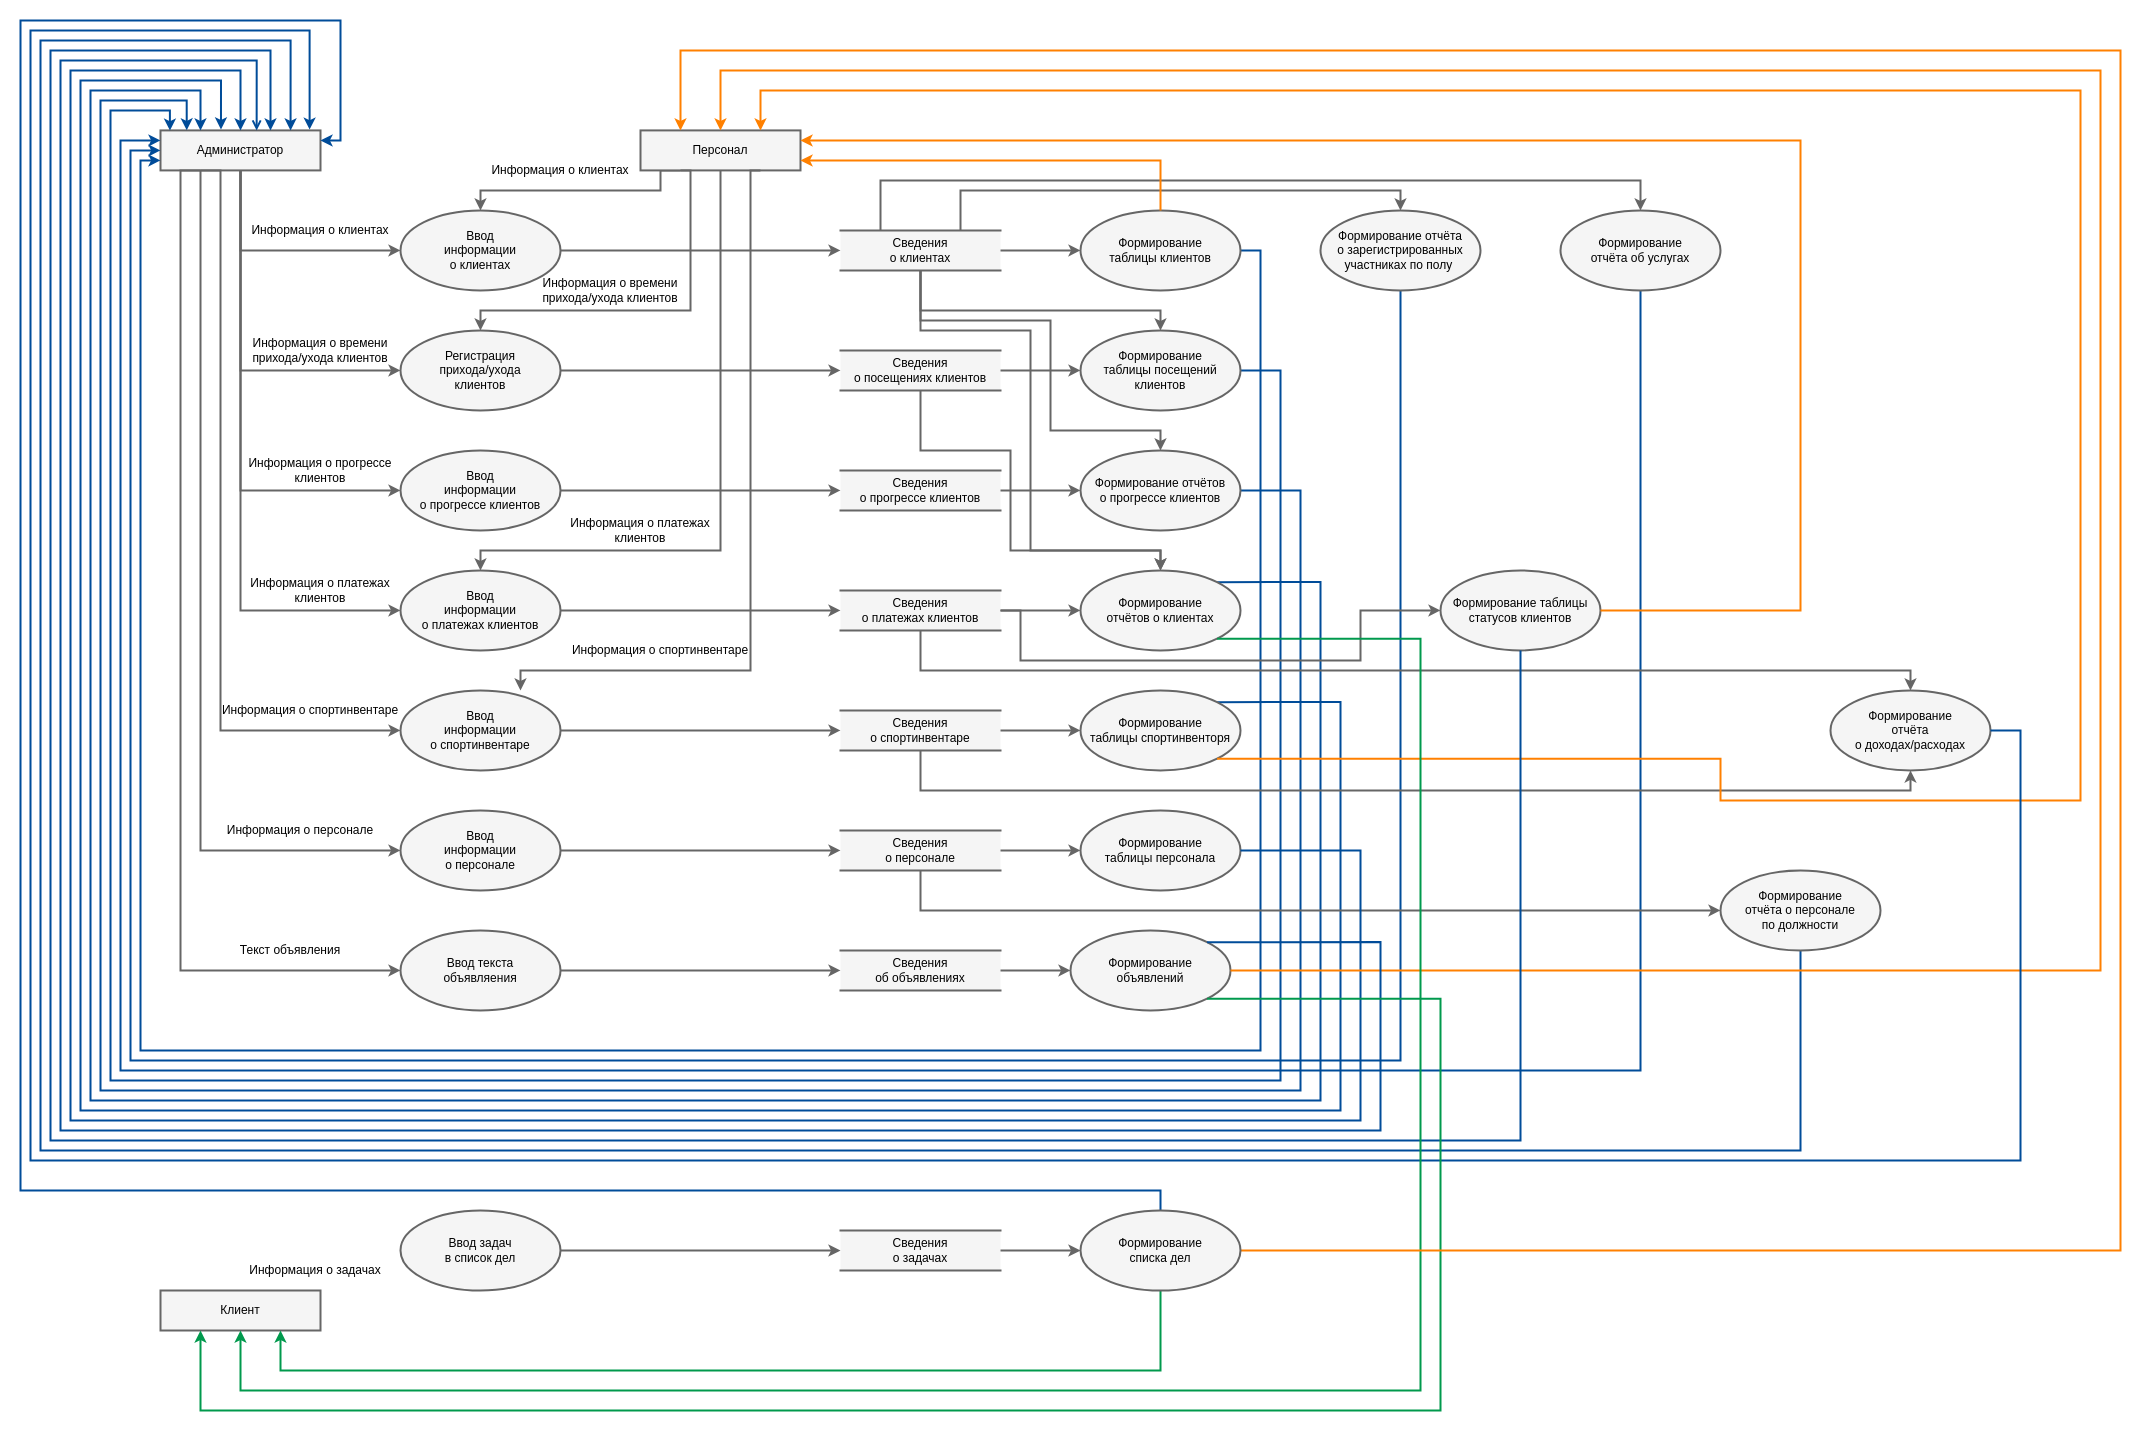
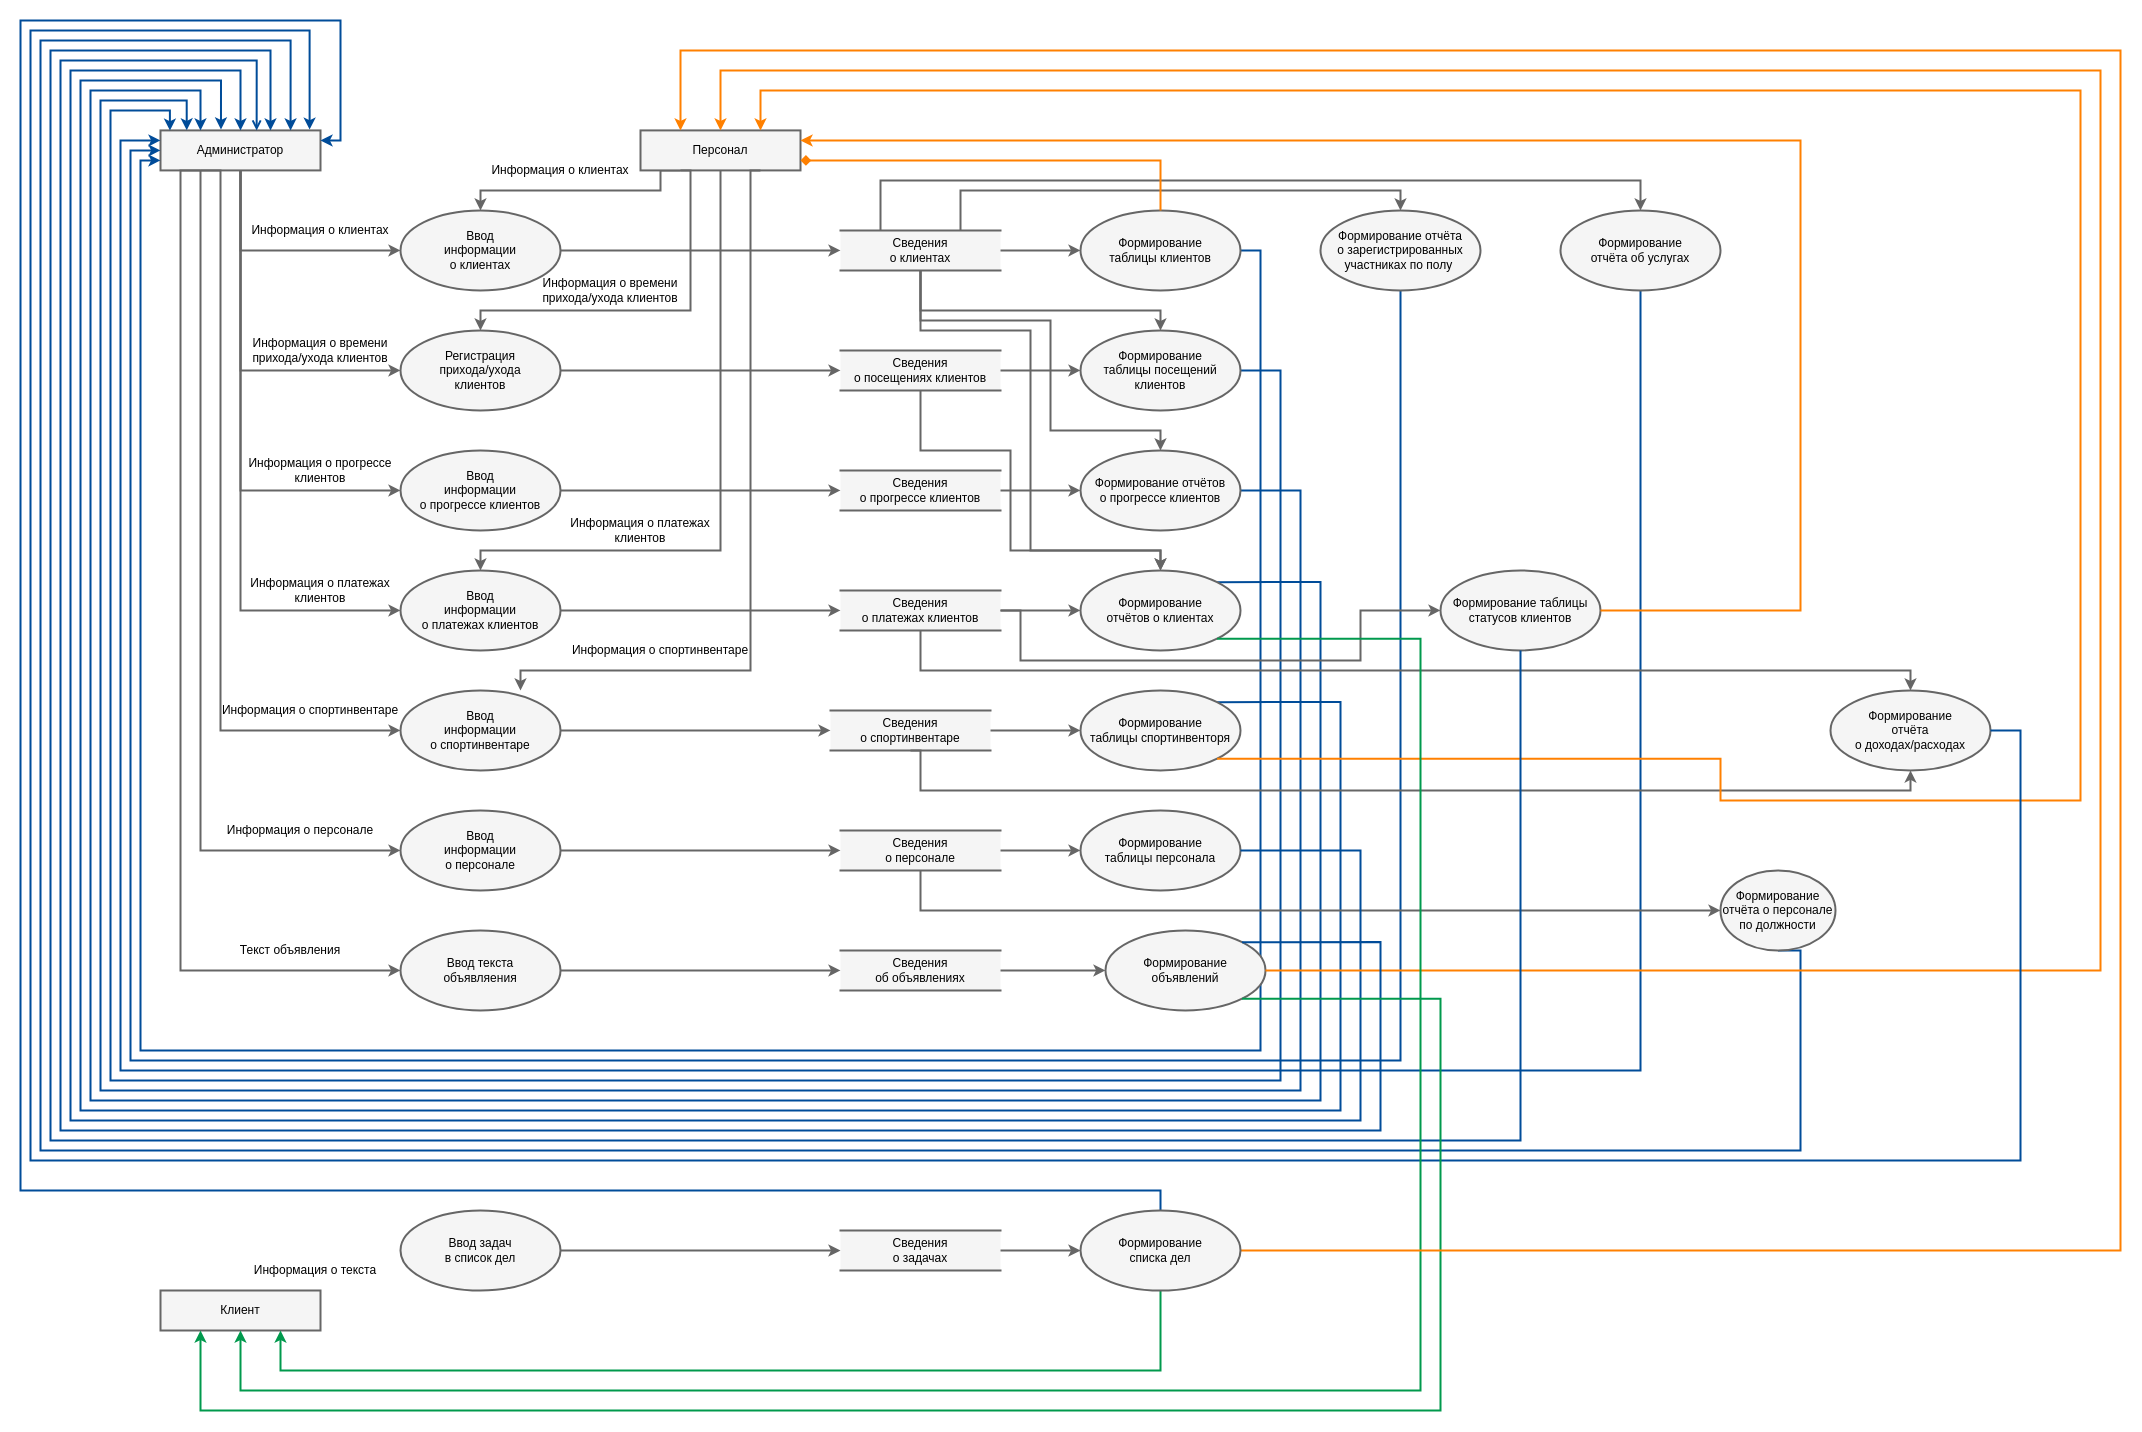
(811, 160) -> (811, 160)
(921, 730) -> (911, 730)
(1801, 910) -> (1778, 910)
(1151, 970) -> (1186, 970)
(316, 1271) -> (316, 1271)
